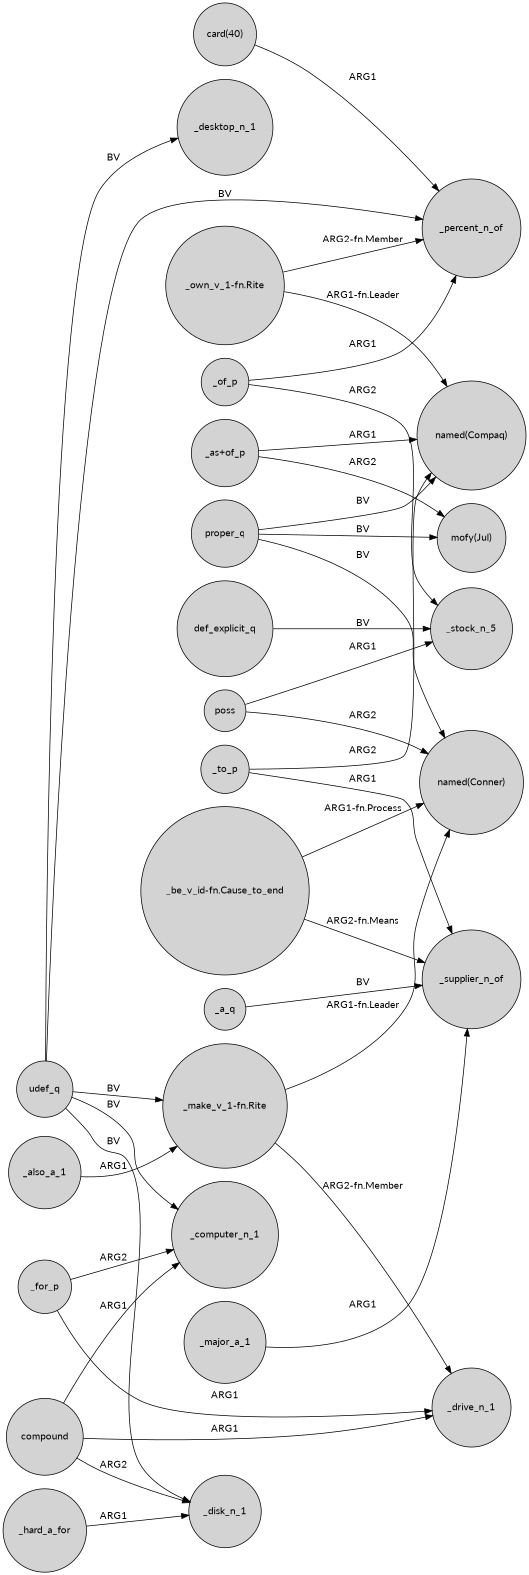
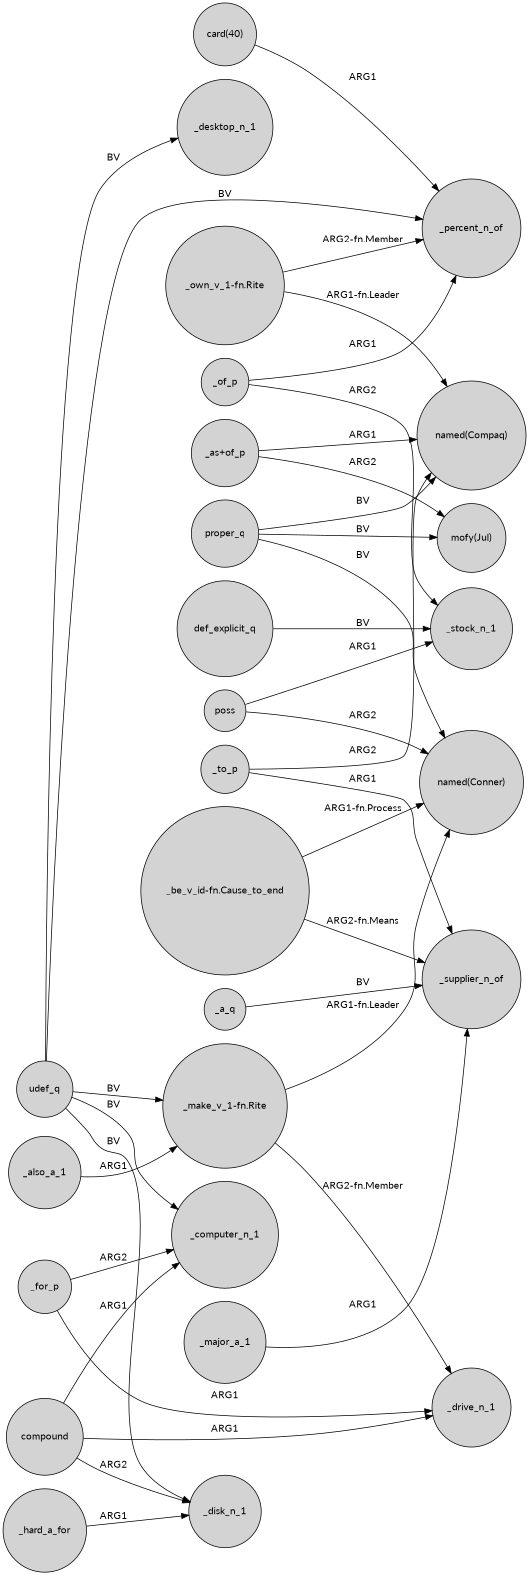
(472, 629) -> (472, 629)
